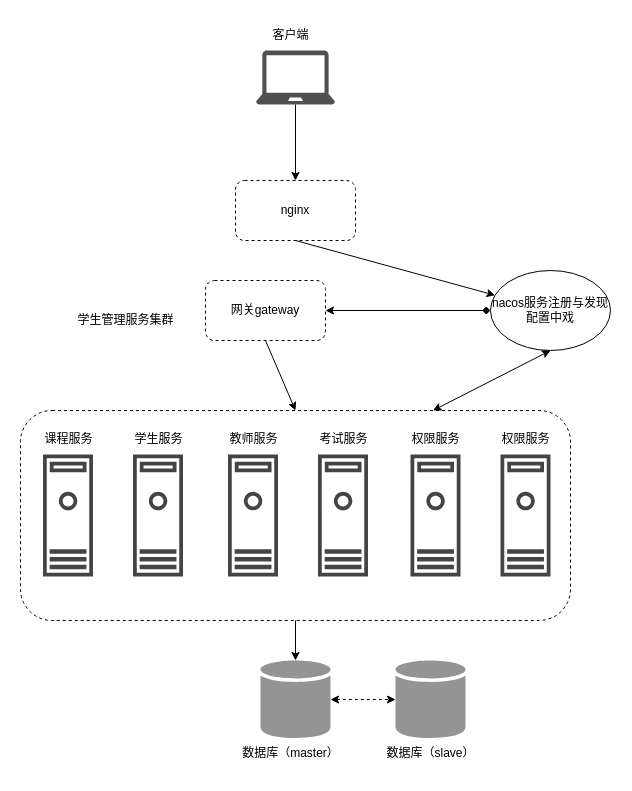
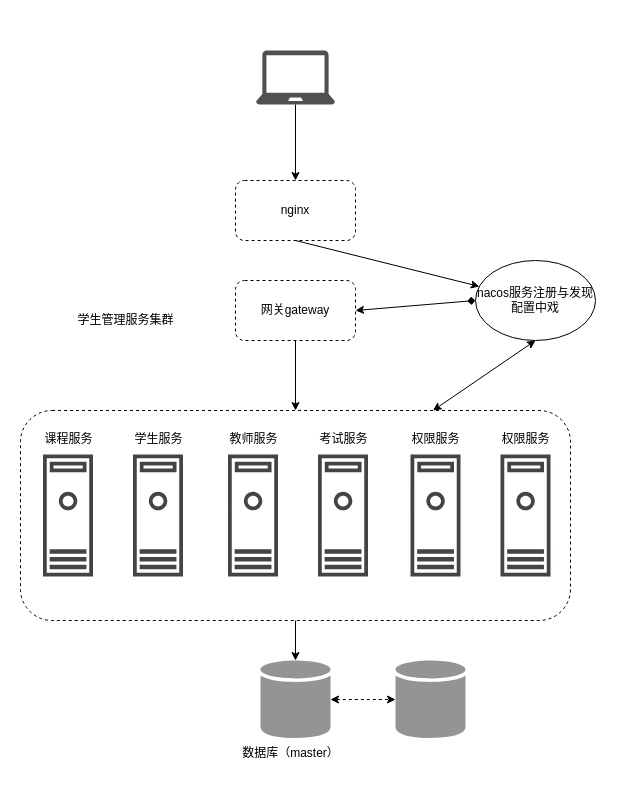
(290, 36) -> none
(266, 311) -> (296, 311)
(551, 311) -> (536, 301)
(431, 754) -> none
